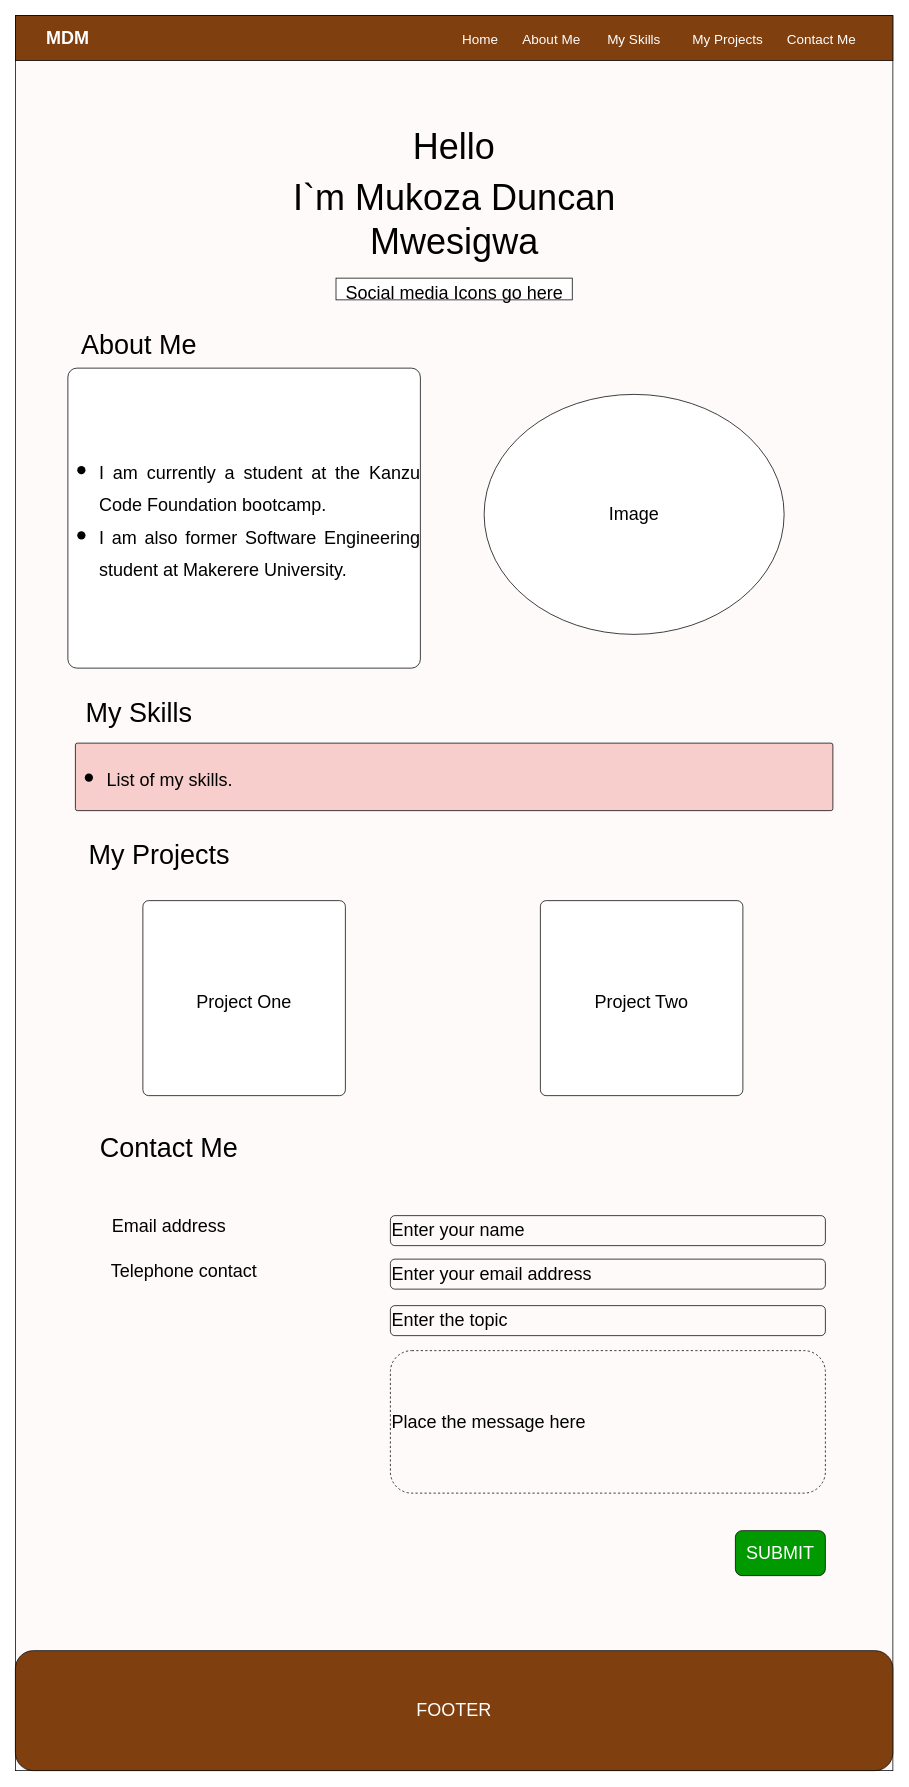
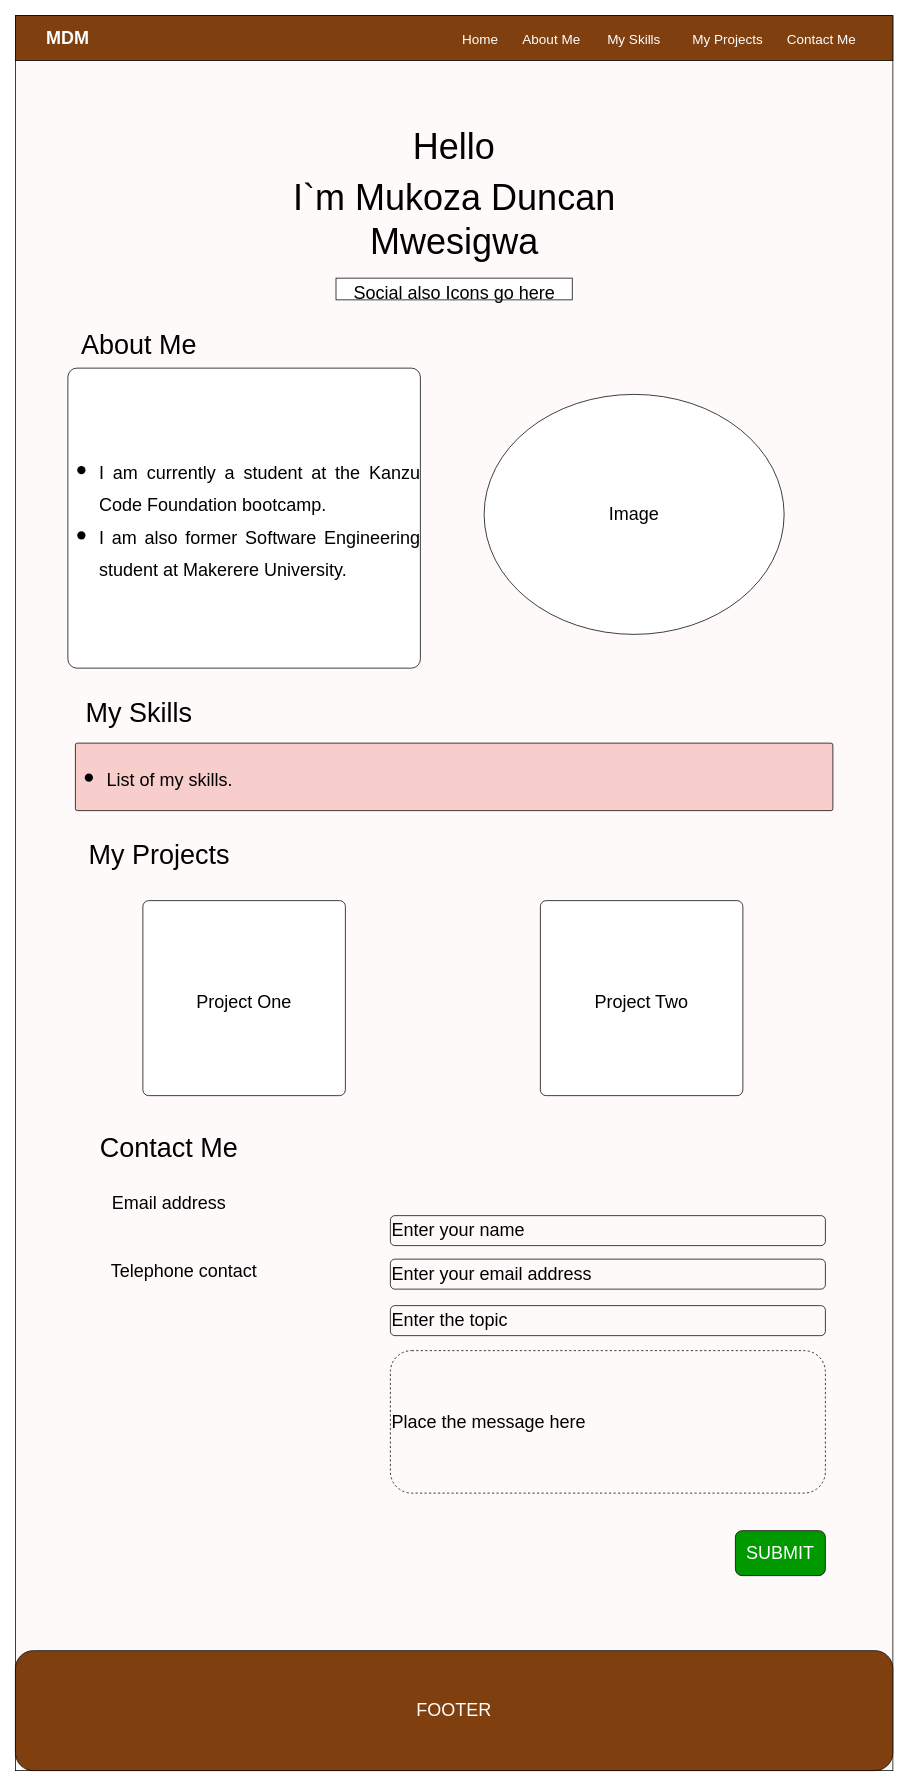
(455, 289) -> (455, 289)
(169, 1219) -> (169, 1197)
